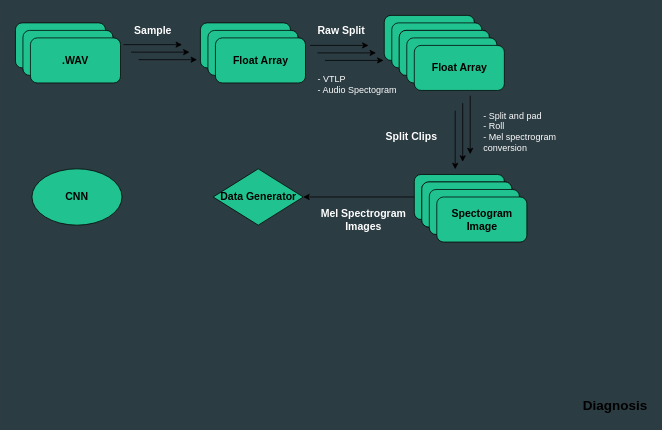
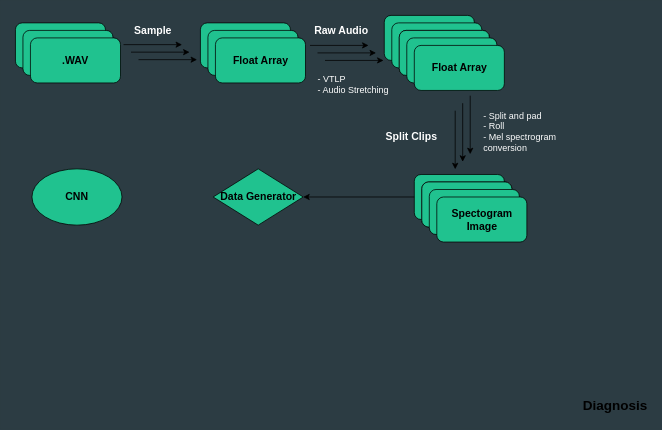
(341, 30) -> (341, 30)
(359, 84) -> (358, 84)
(363, 219) -> none
